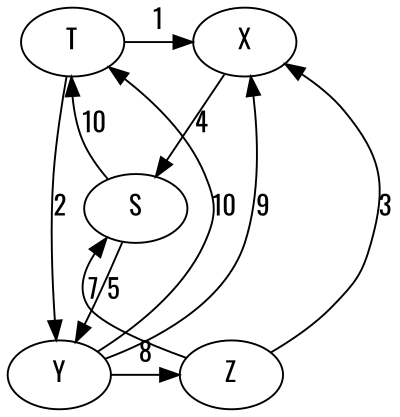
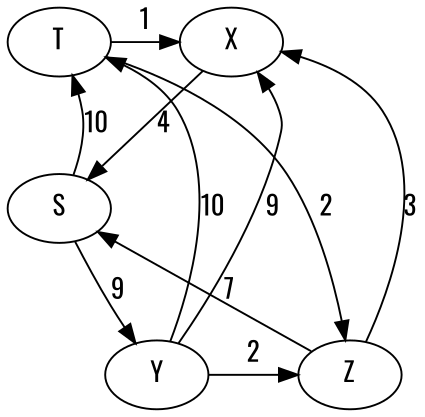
(52, 198) -> (261, 144)
(114, 292) -> (118, 292)
(145, 355) -> (253, 355)
